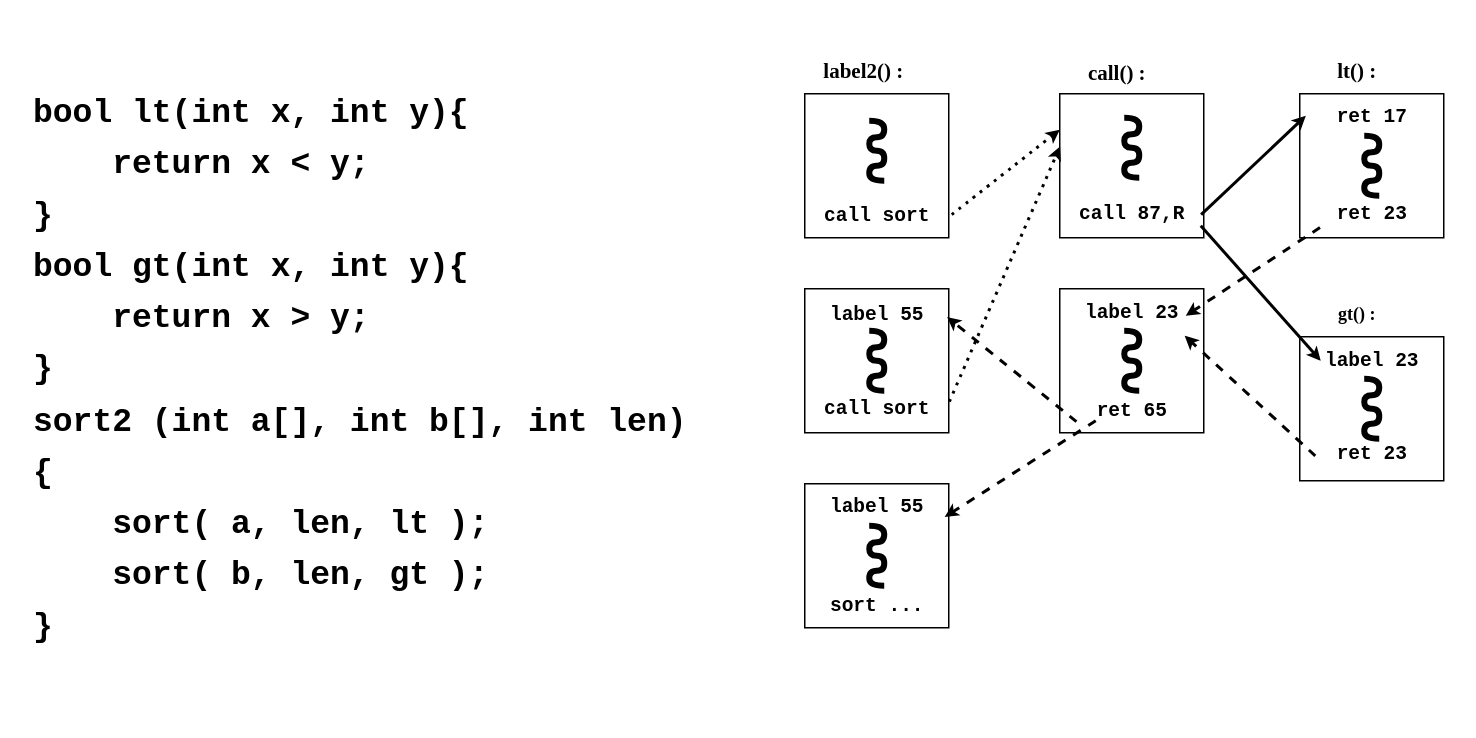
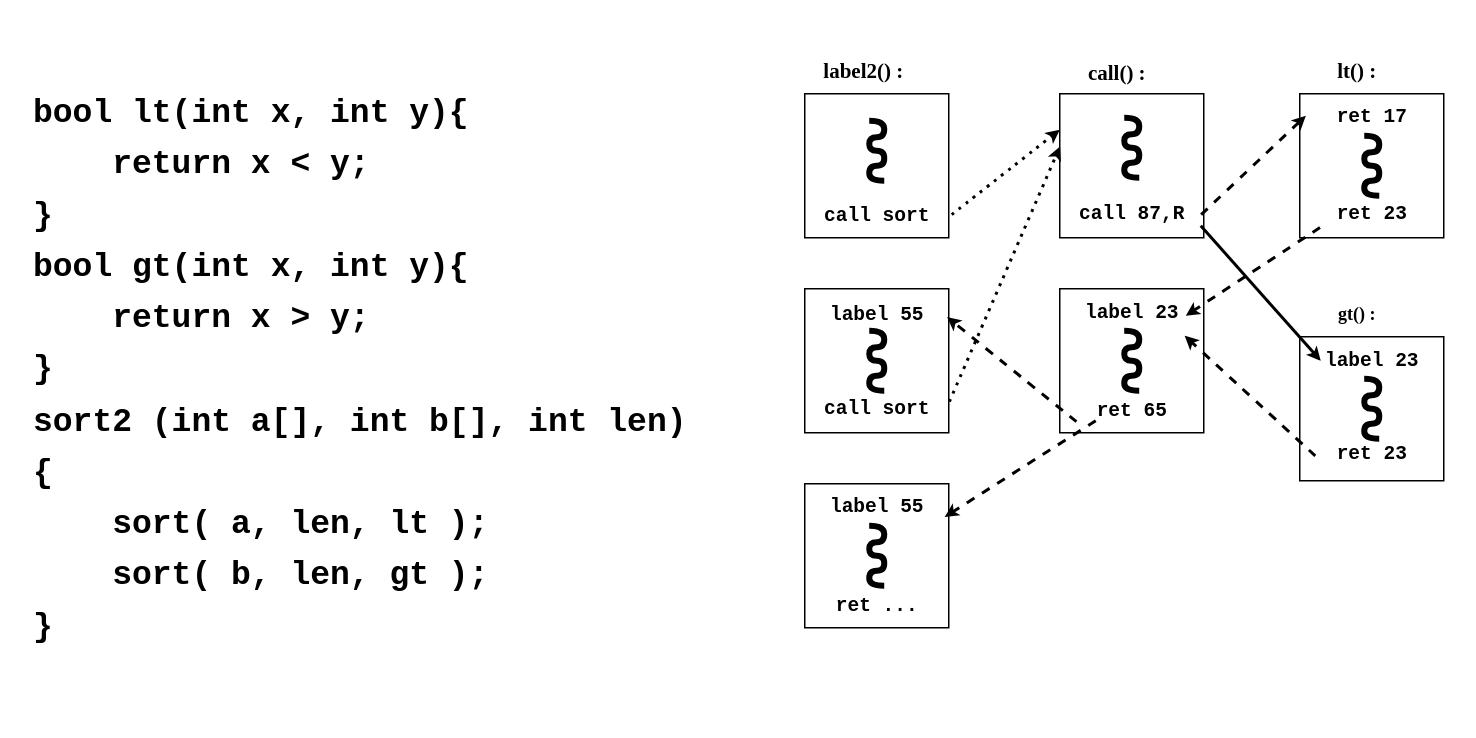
(1250, 169) -> (1250, 169)
(878, 605) -> (878, 605)
